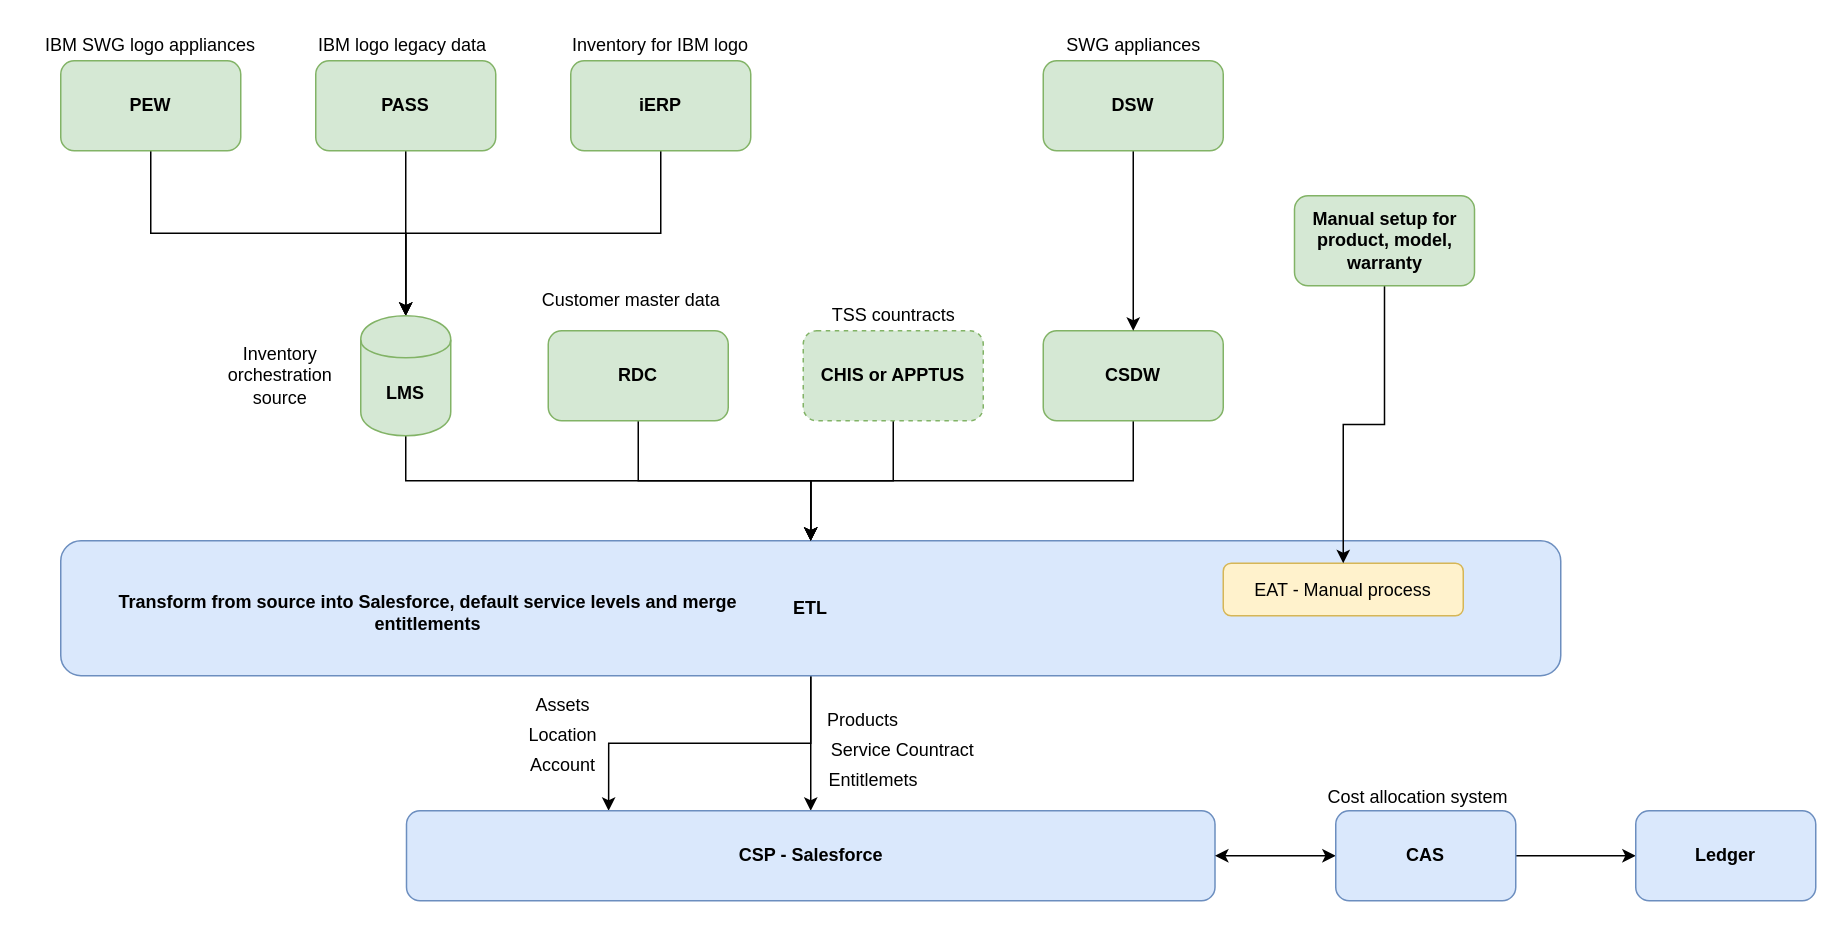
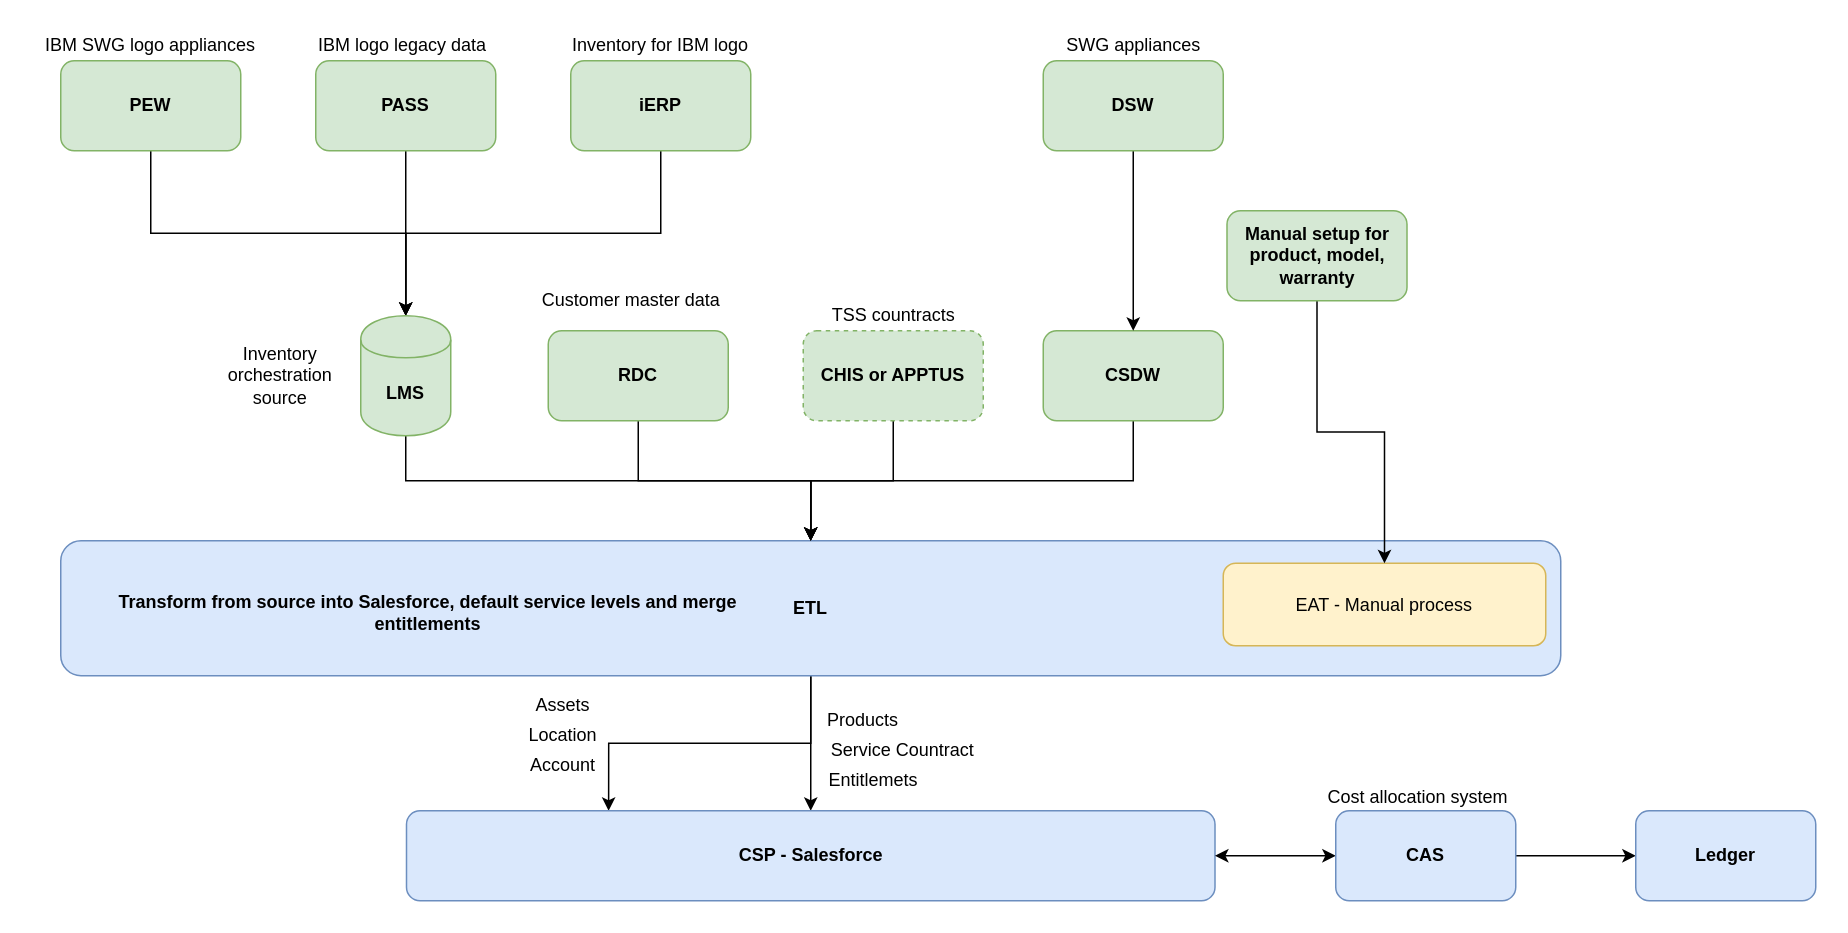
(1385, 241) -> (1317, 256)
(1343, 590) -> (1385, 605)
